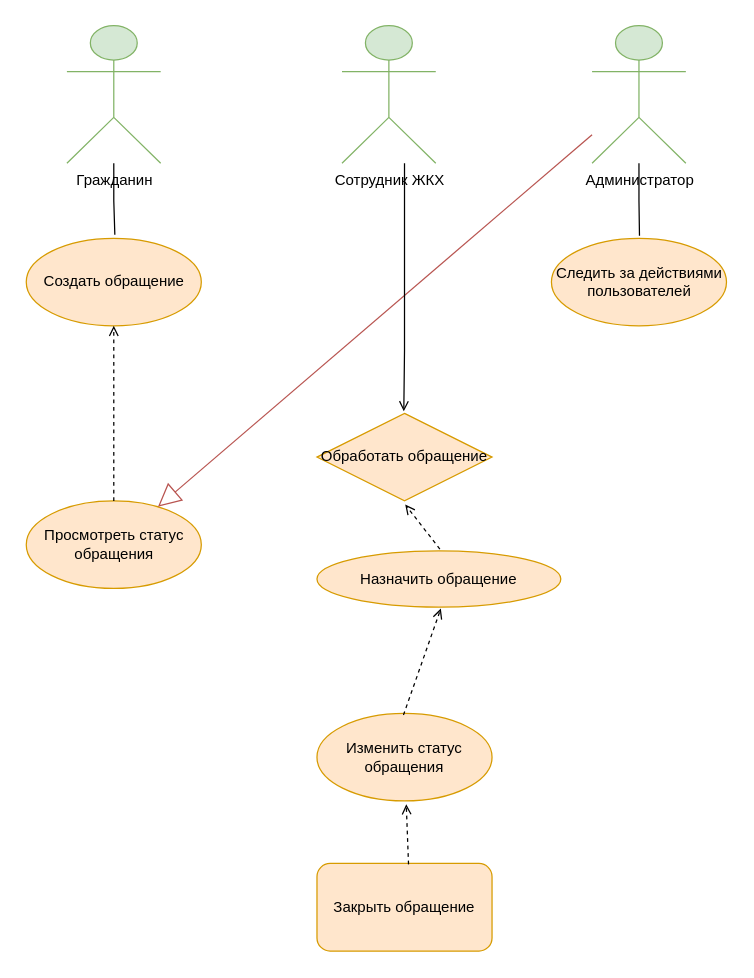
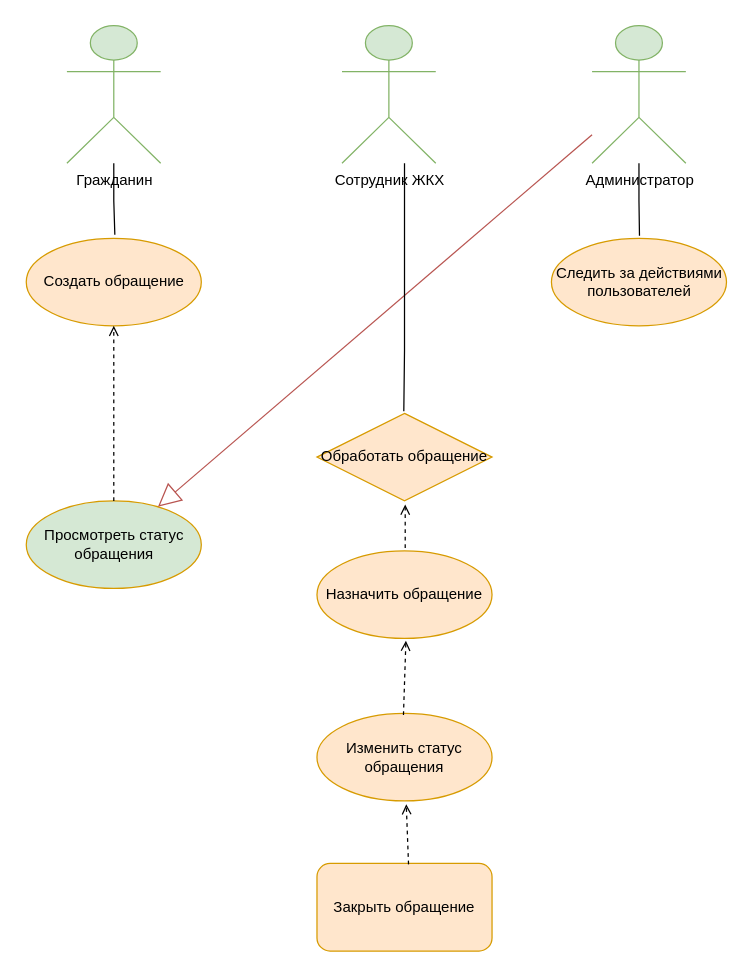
(404, 404) -> (404, 405)
(114, 544) -> (114, 544)
(439, 579) -> (404, 594)
